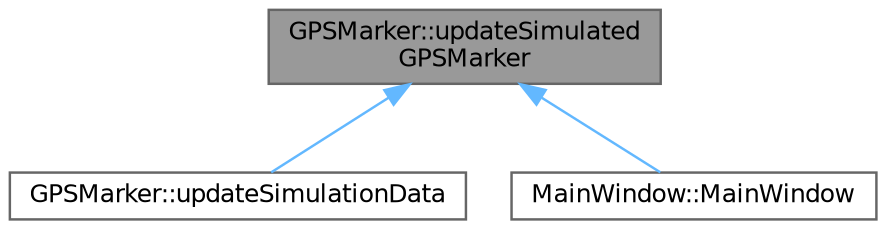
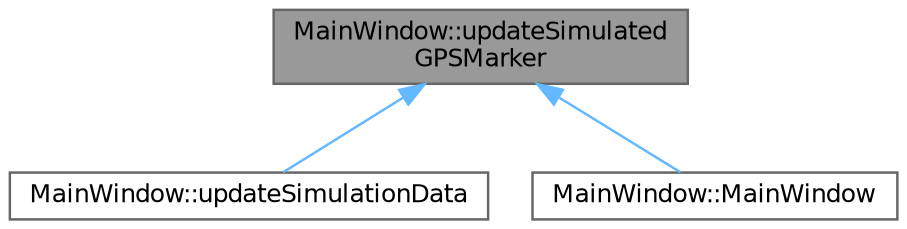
(465, 47) -> (481, 47)
(238, 196) -> (249, 196)
